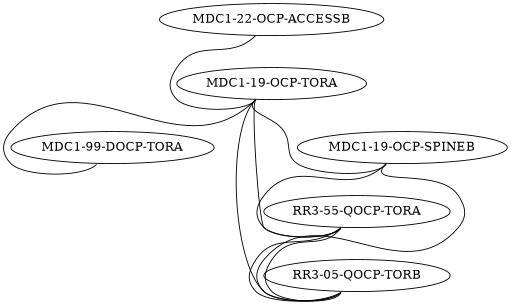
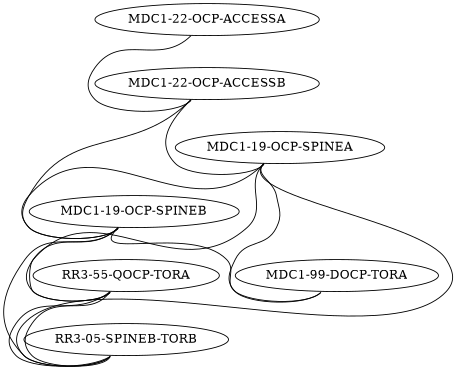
none -> (207, 20)
(272, 84) -> (280, 148)
none -> (49, 170)
none -> (222, 257)
(357, 276) -> (126, 340)
